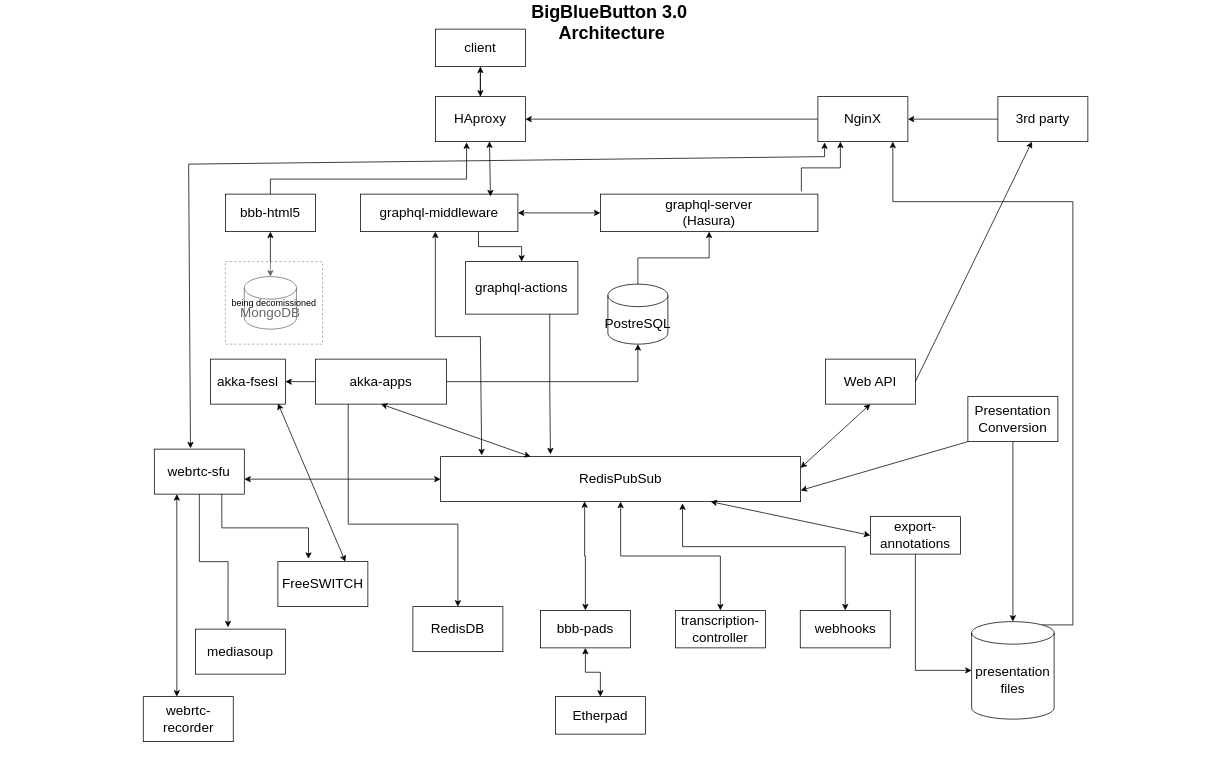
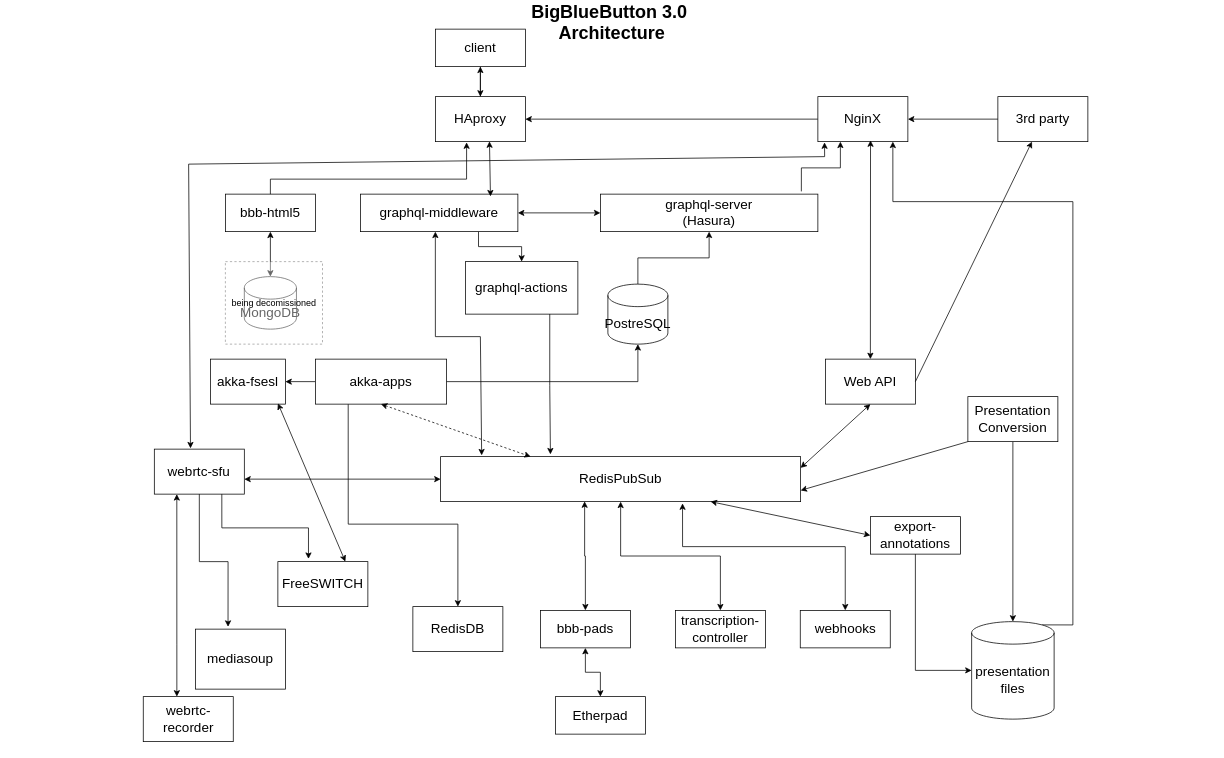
none -> (870, 250)
(455, 430) -> (455, 430)
(240, 651) -> (240, 659)
